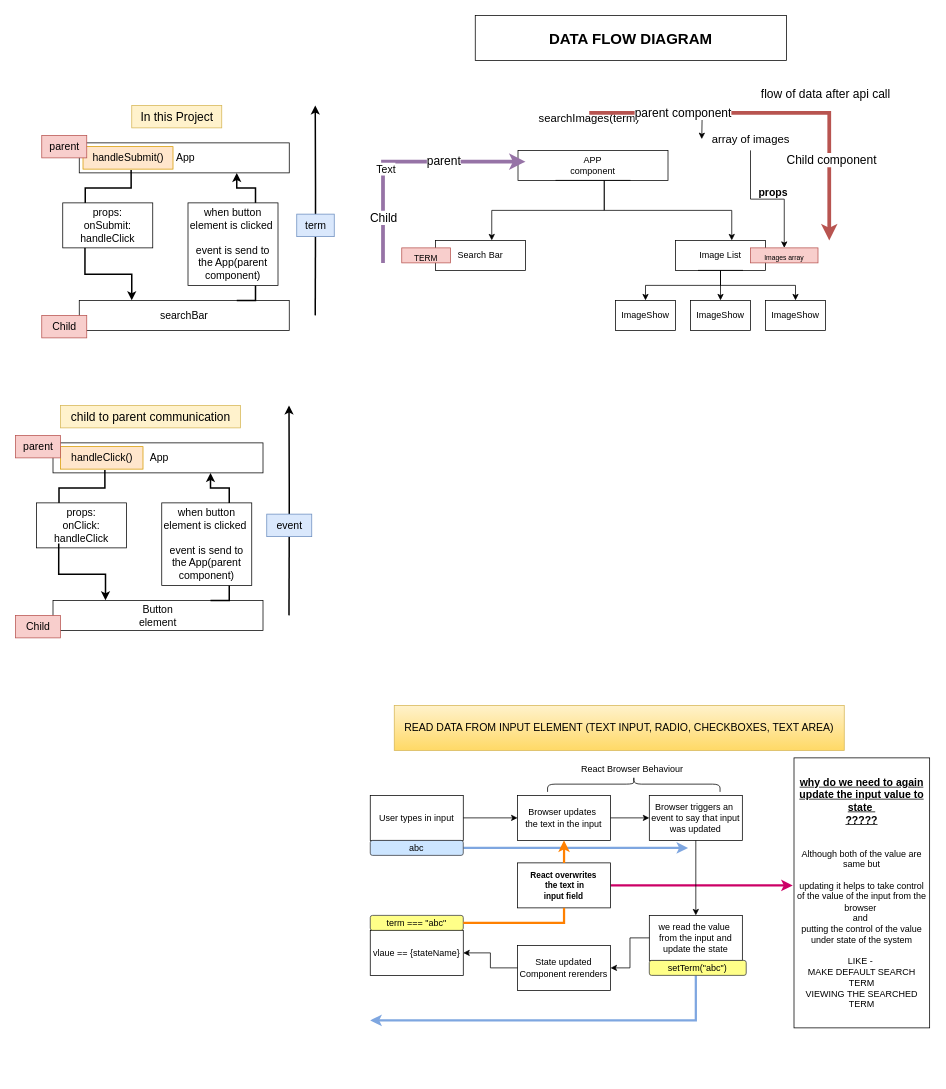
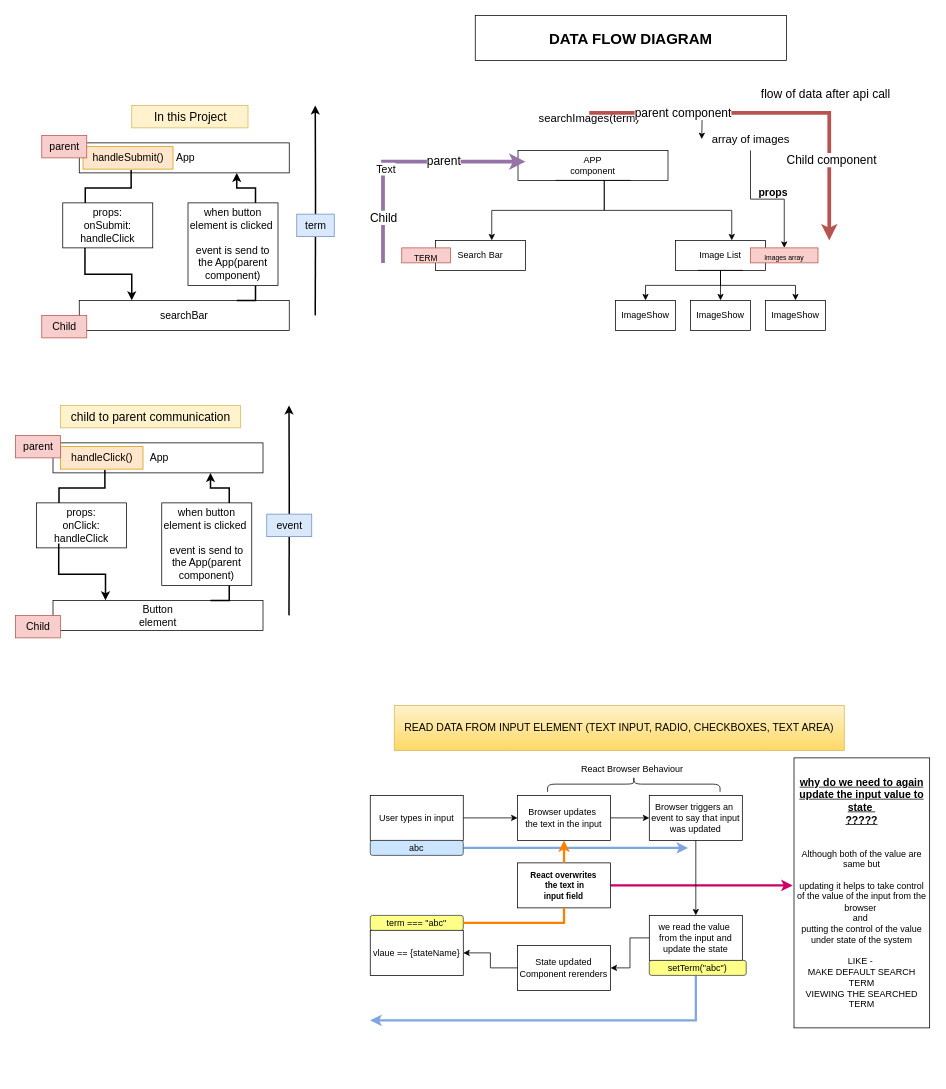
(177, 117) -> (190, 117)
